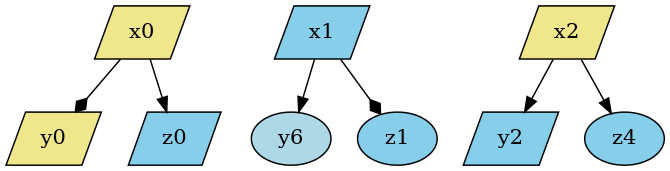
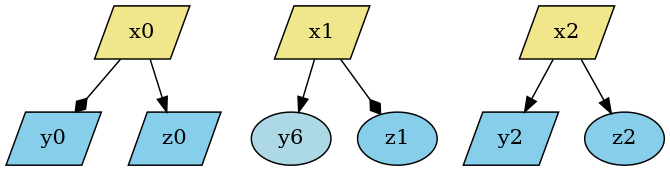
(322, 32) -> (322, 32)
(54, 139) -> (54, 139)
(625, 139) -> (625, 139)
